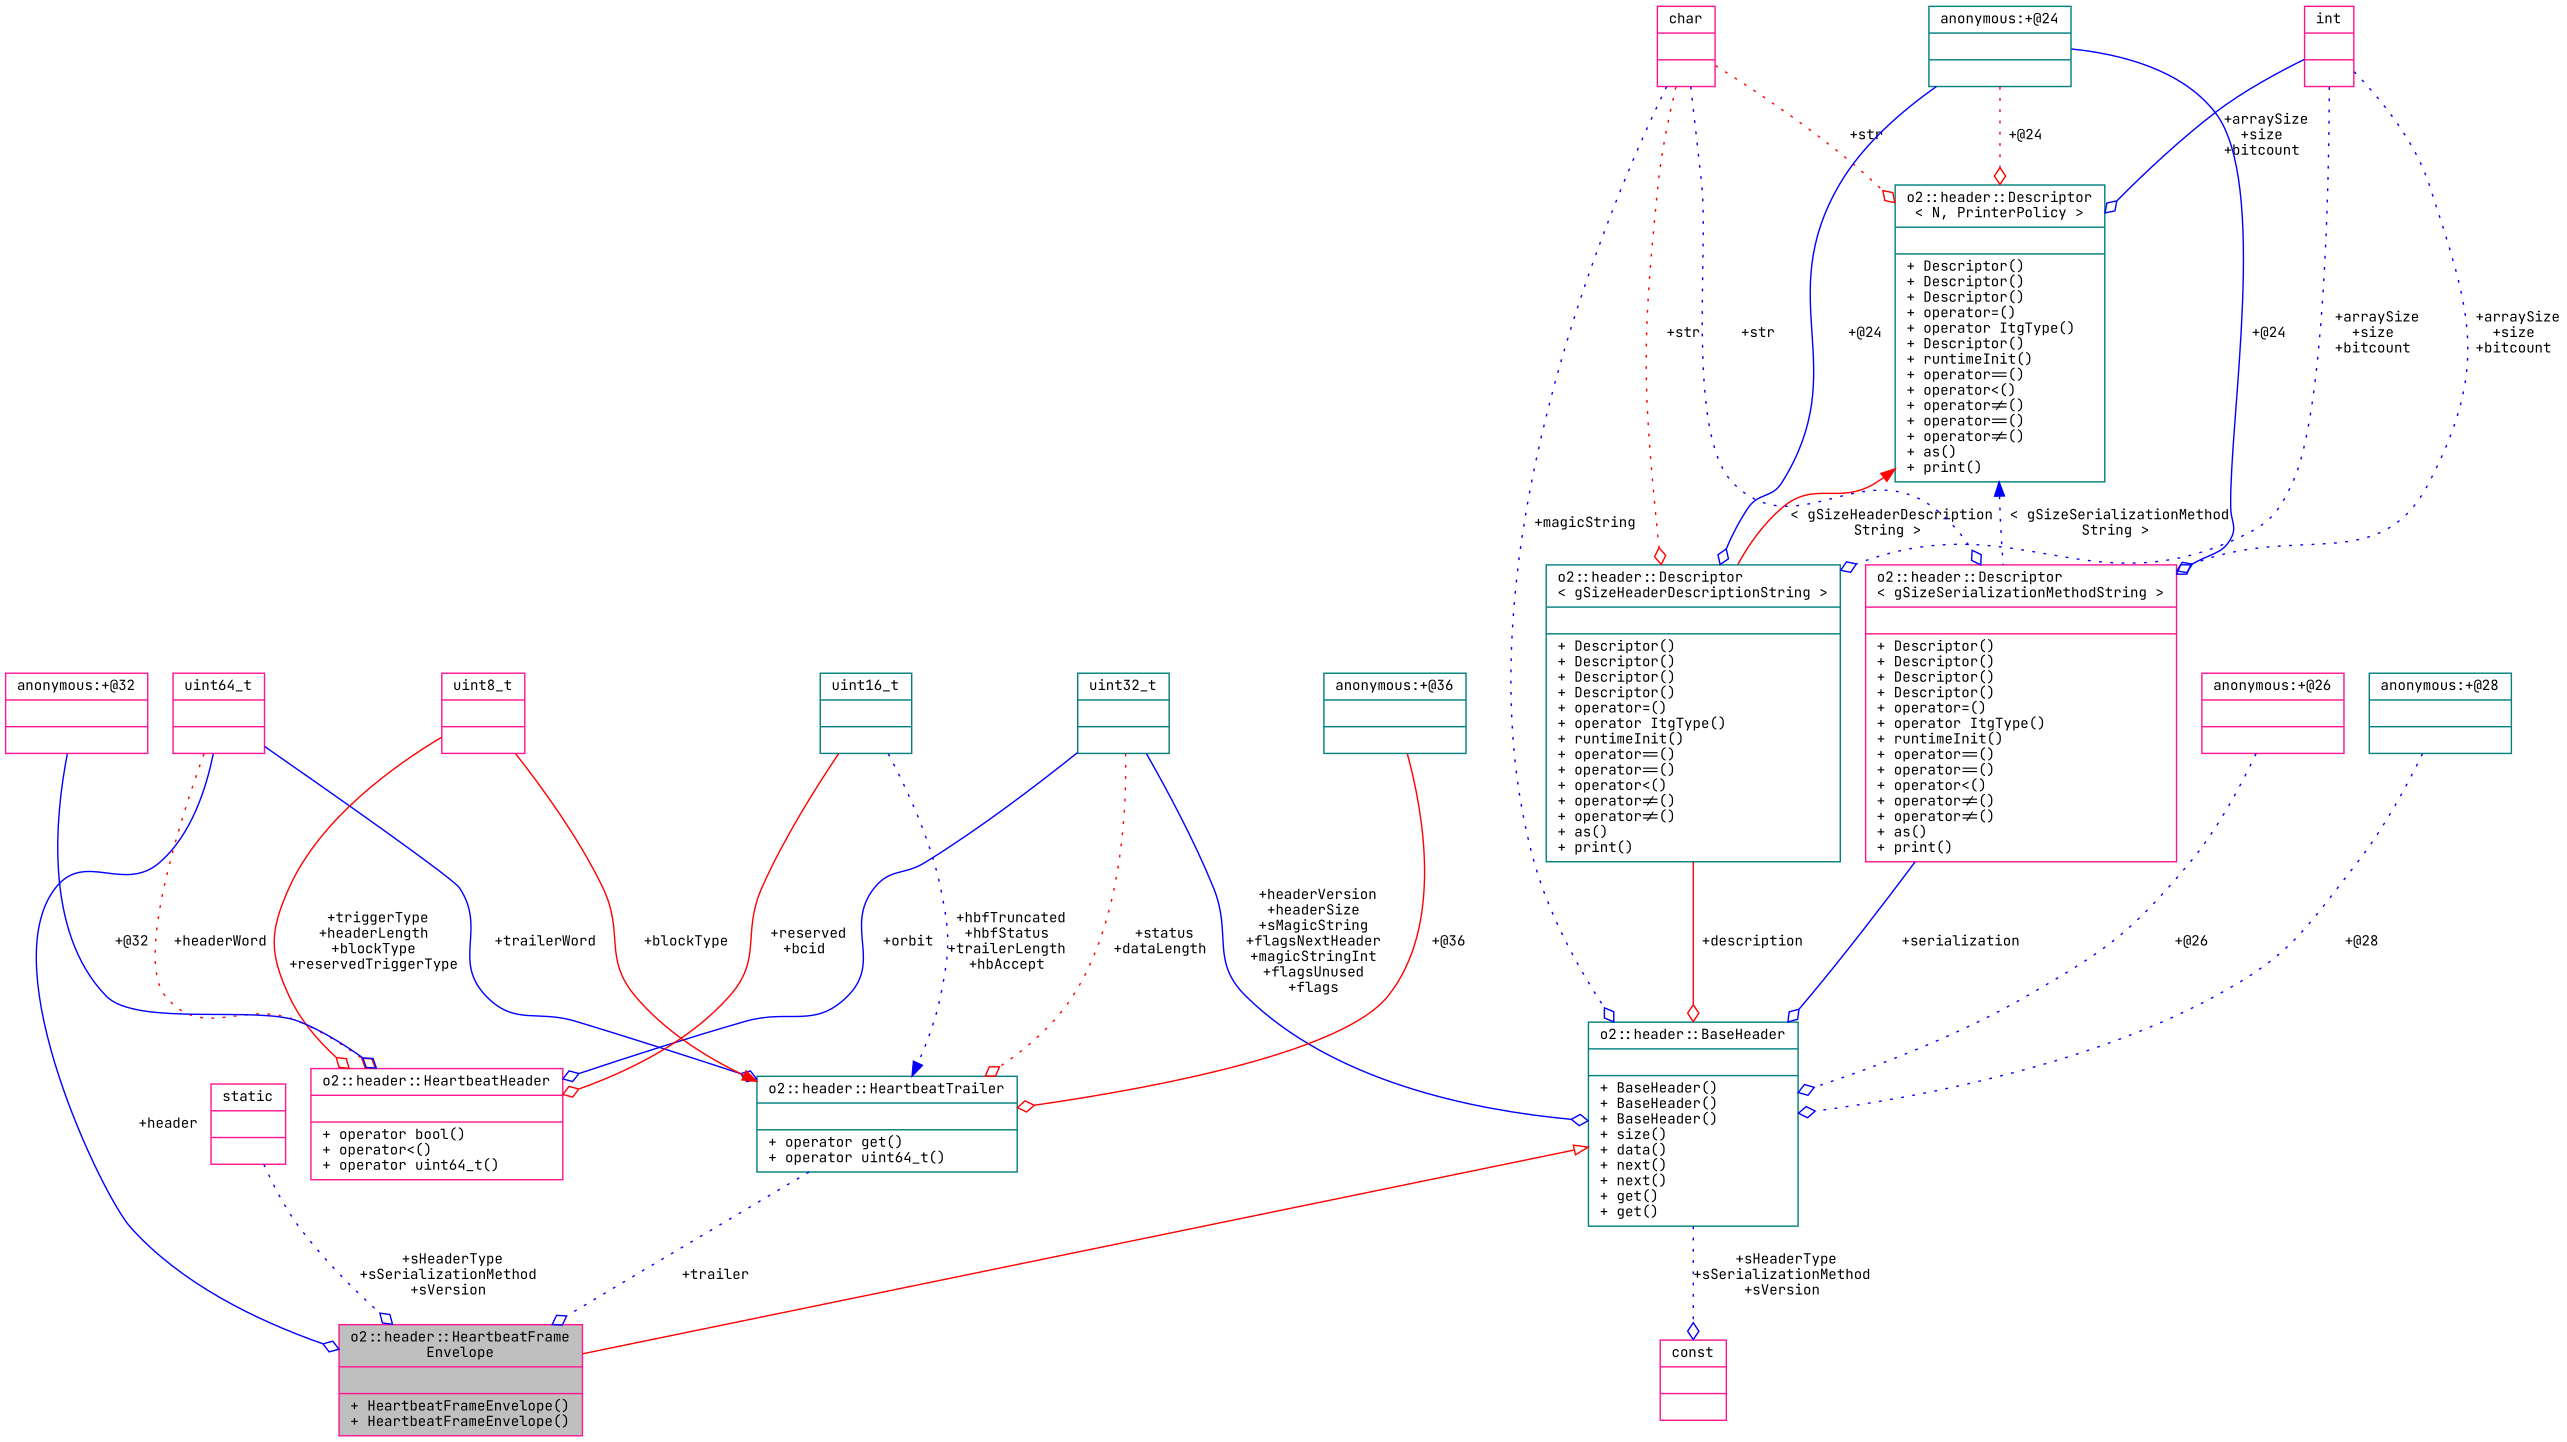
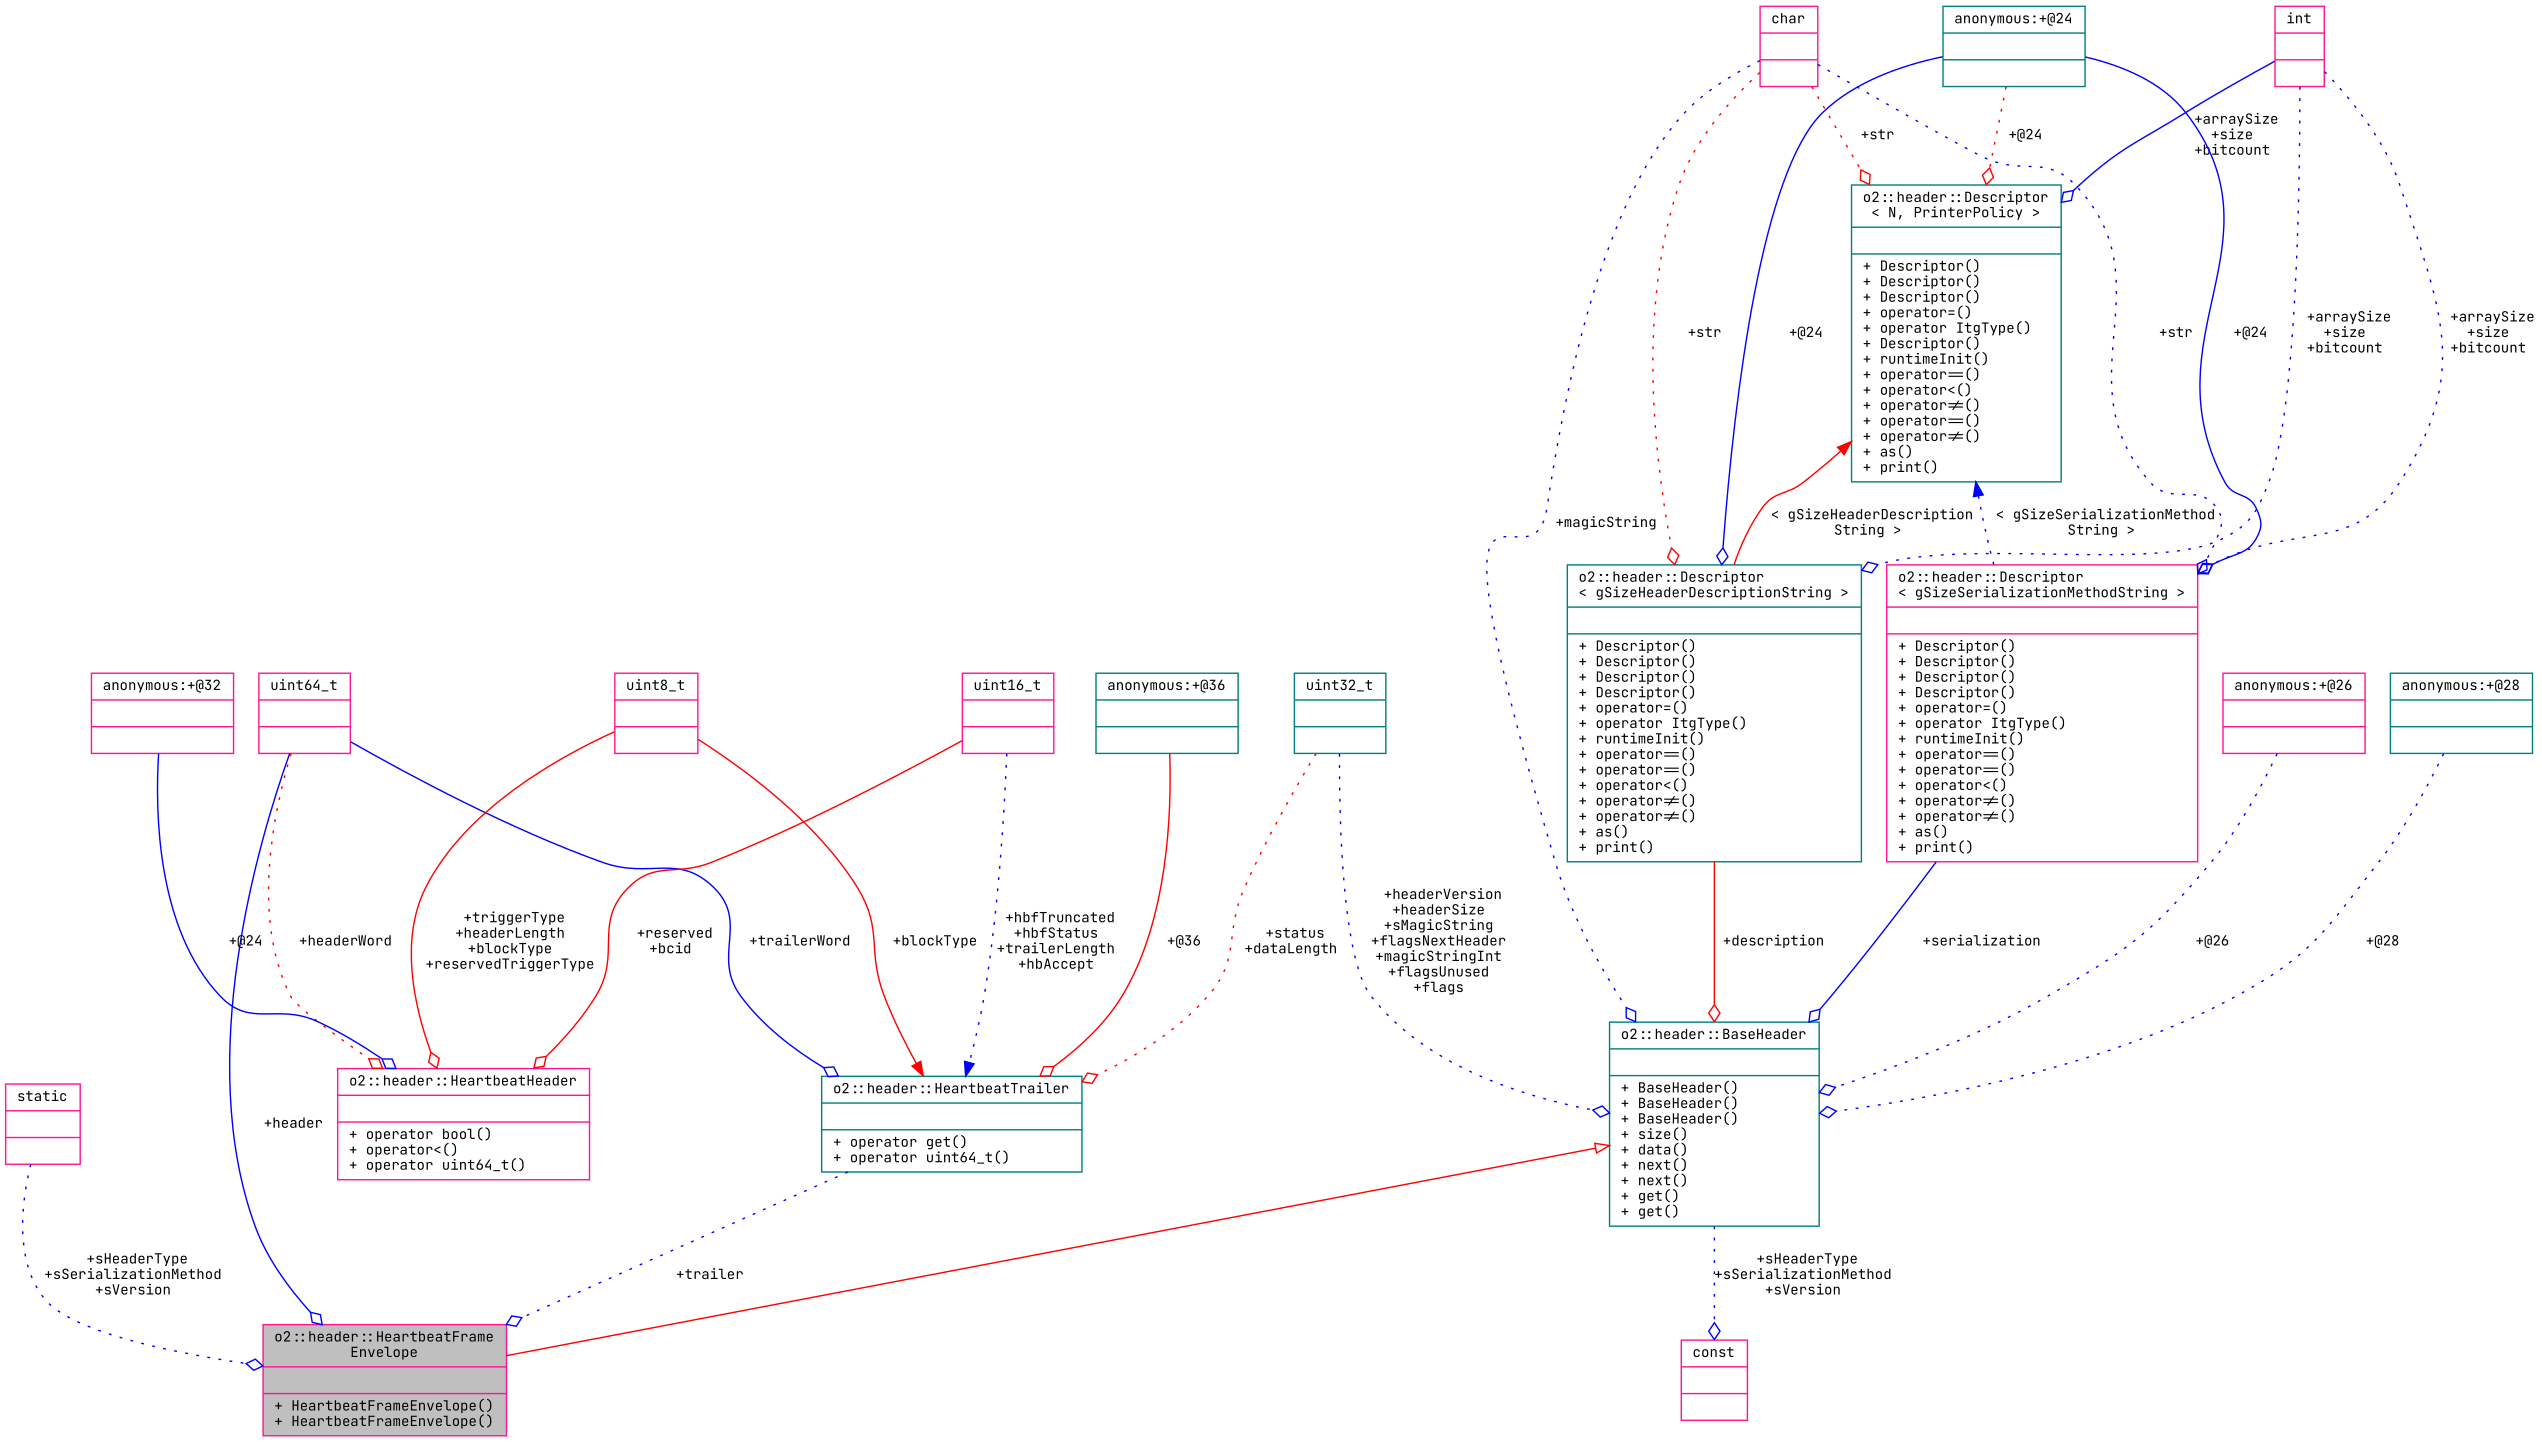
(866, 713) -> (1008, 713)
(128, 942) -> (242, 942)
(863, 961) -> none
(1280, 1025) -> (1374, 999)
